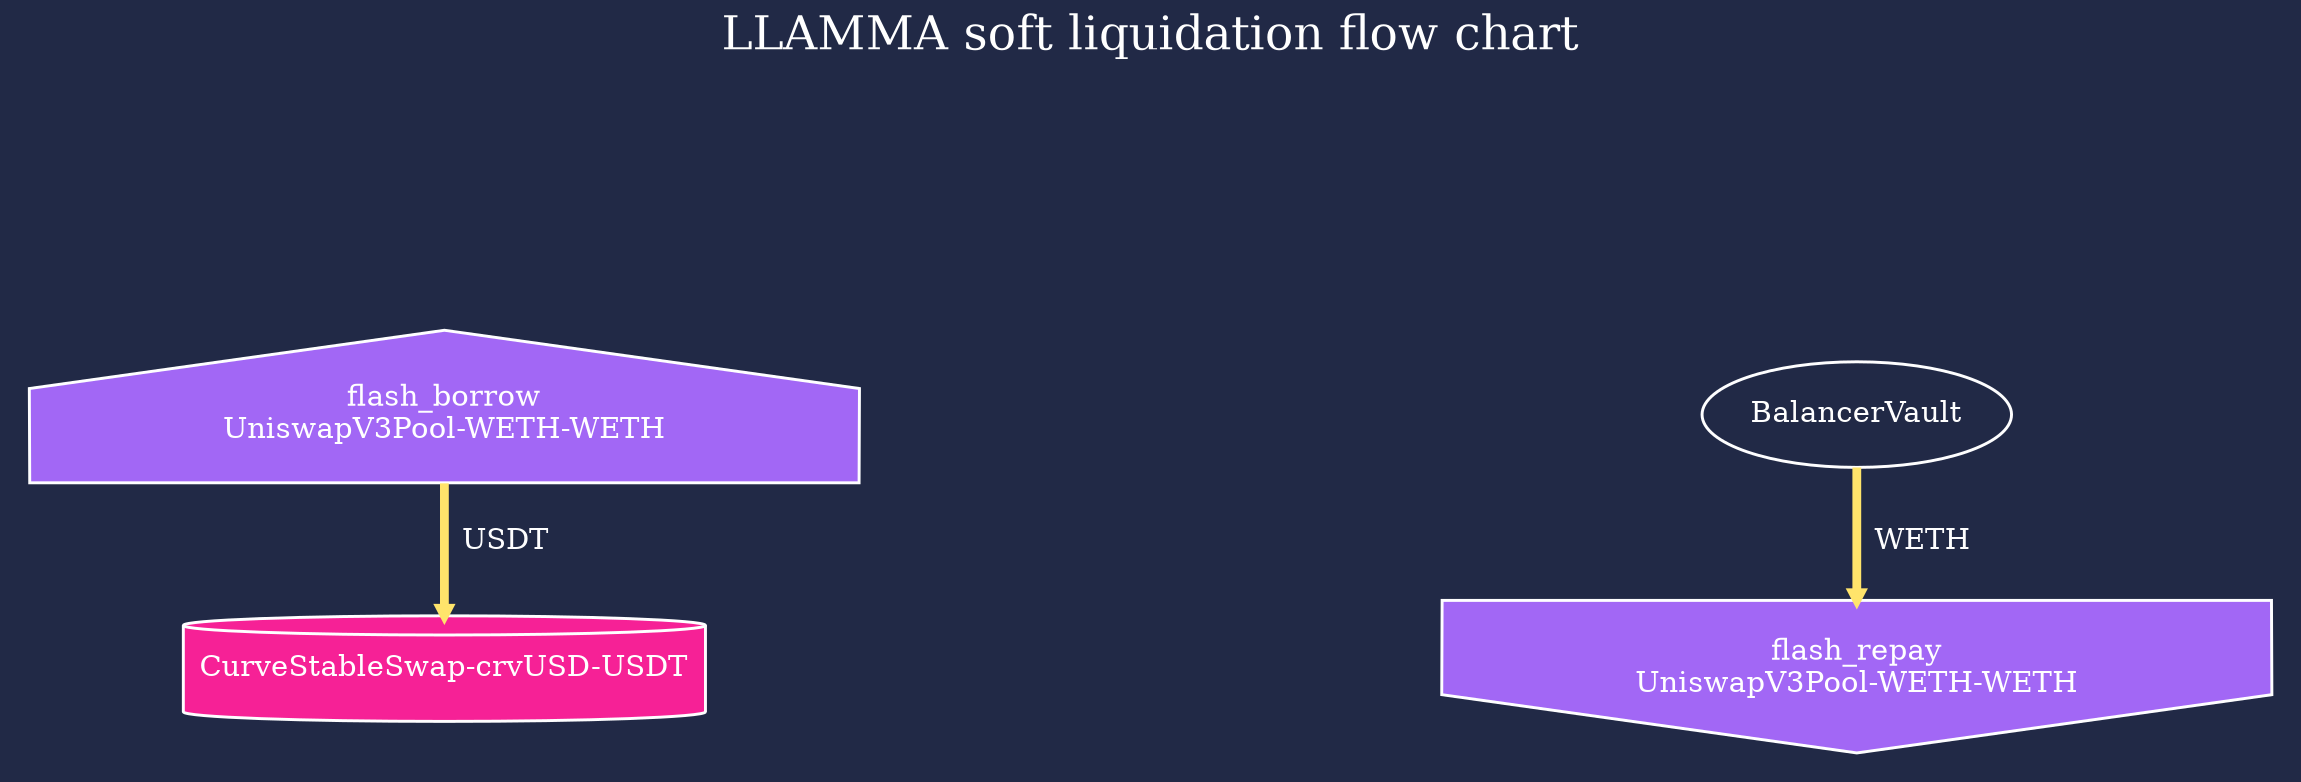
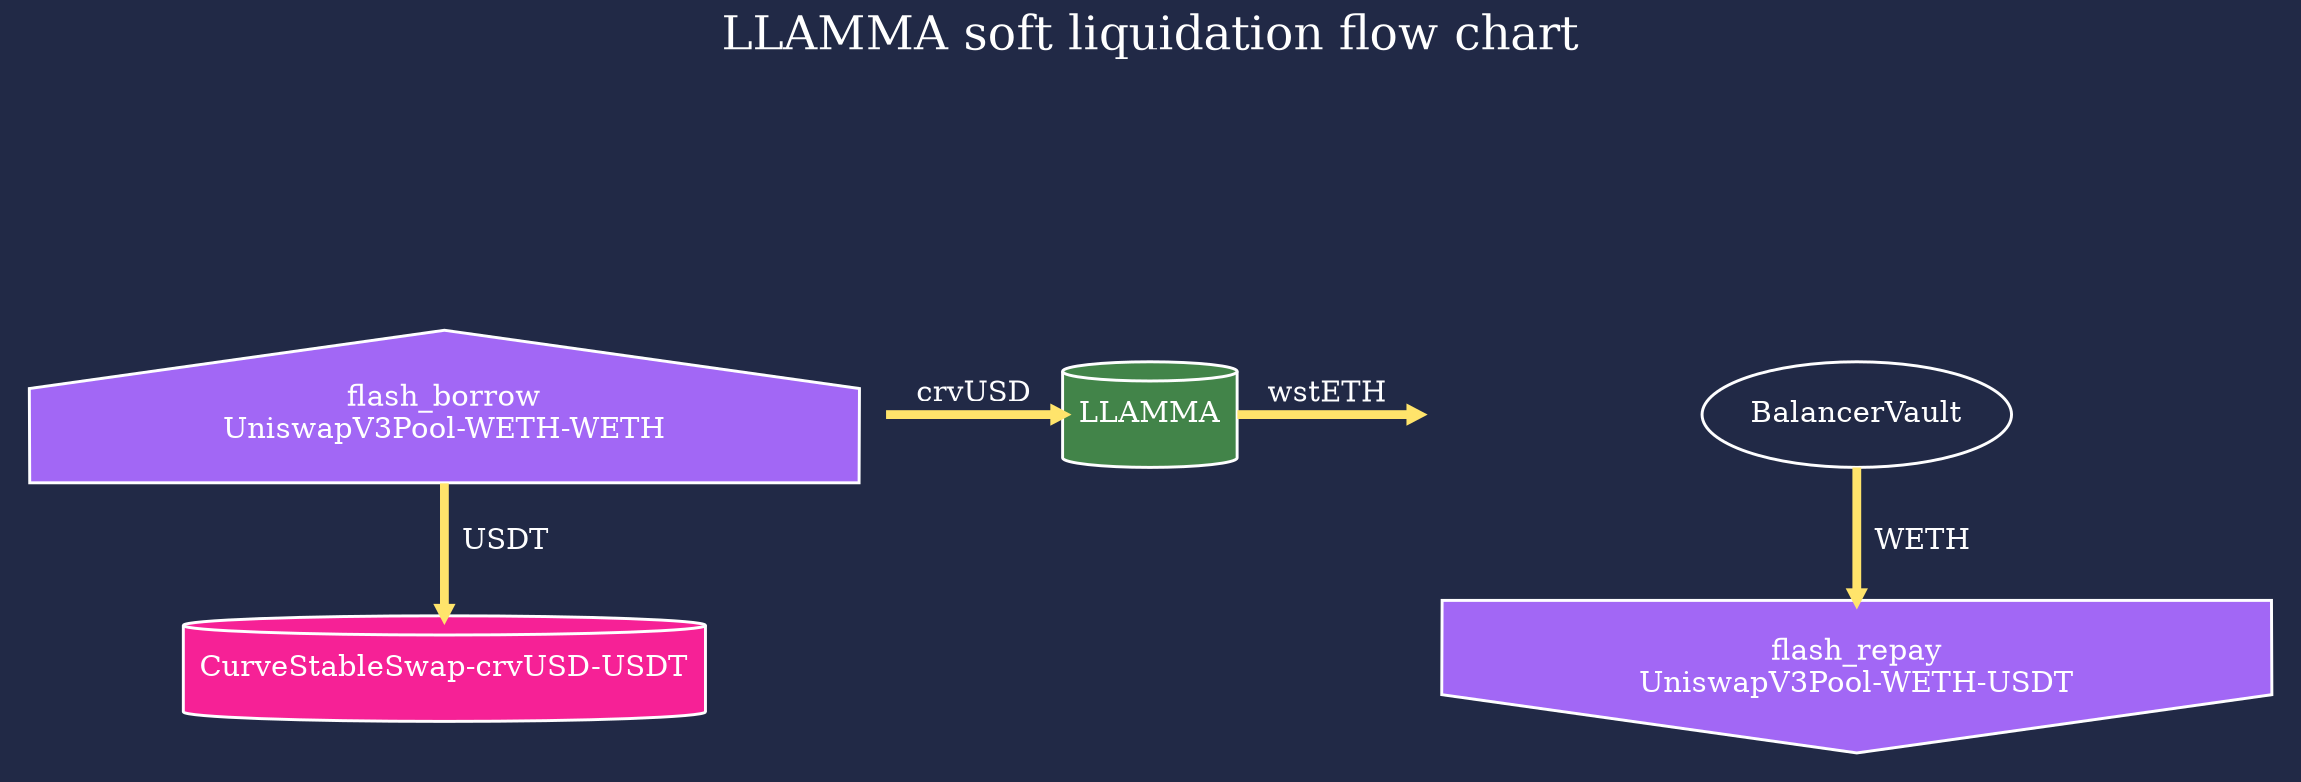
none -> (1150, 415)
(1857, 669) -> (1857, 669)
